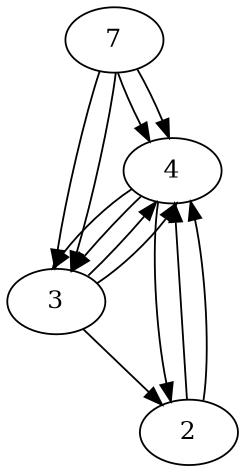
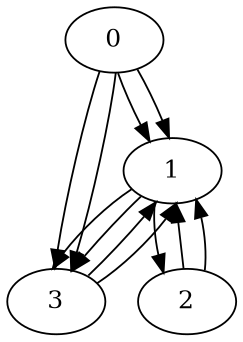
(114, 40) -> (114, 40)
(173, 171) -> (173, 171)
(116, 361) -> none
